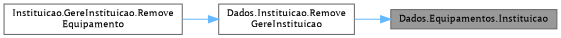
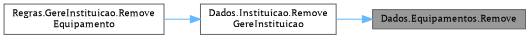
(93, 19) -> (84, 19)
(474, 19) -> (449, 19)
